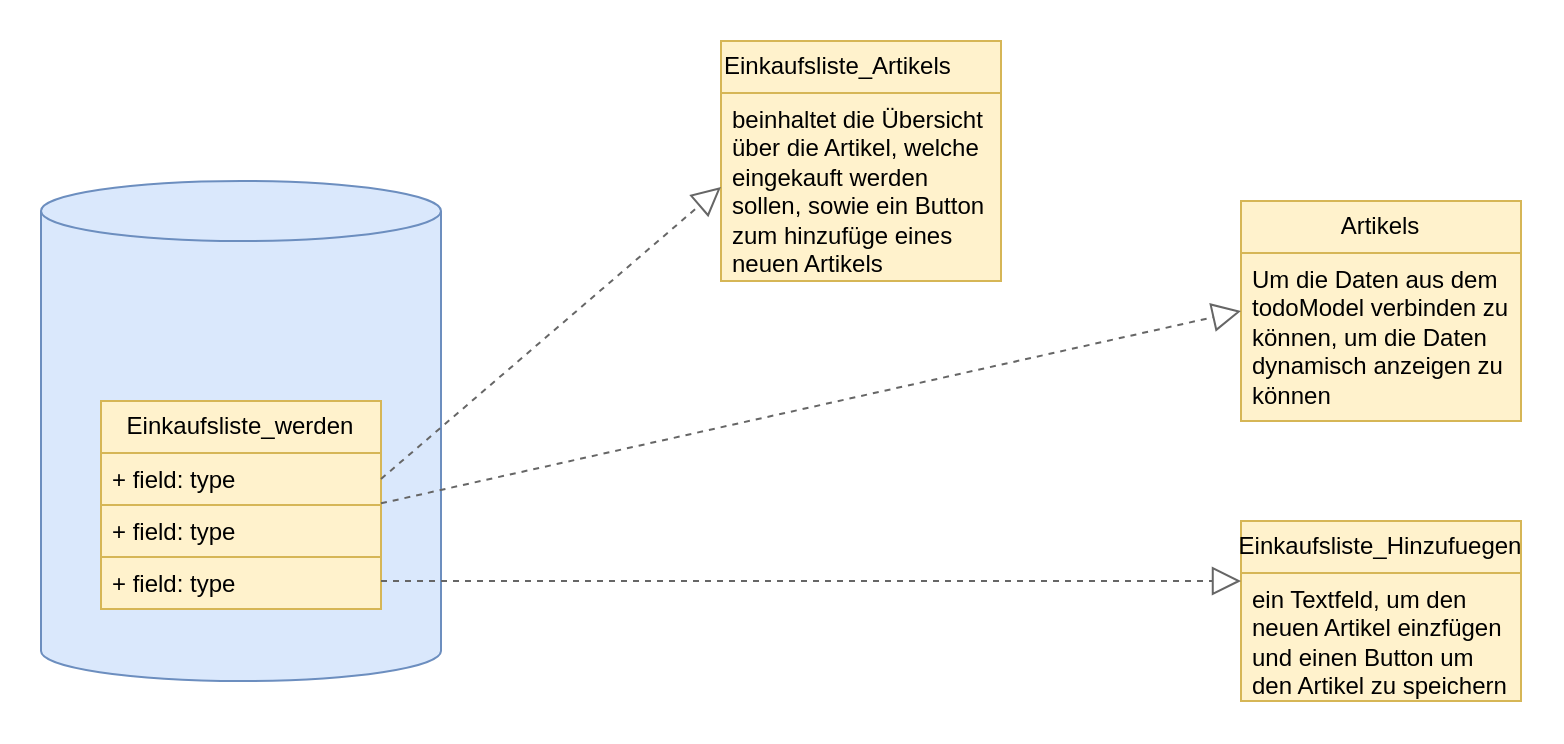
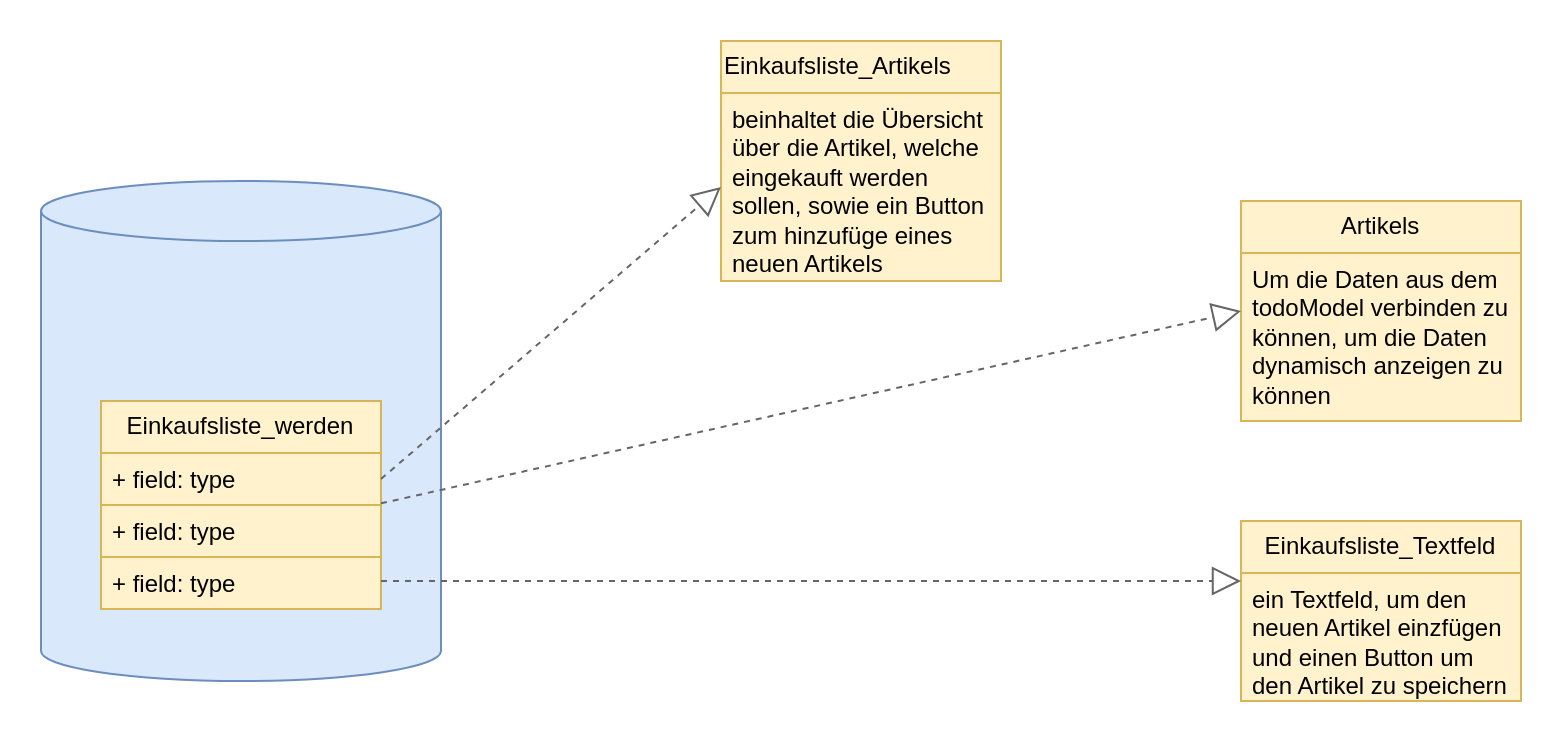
(1381, 547) -> (1381, 547)
